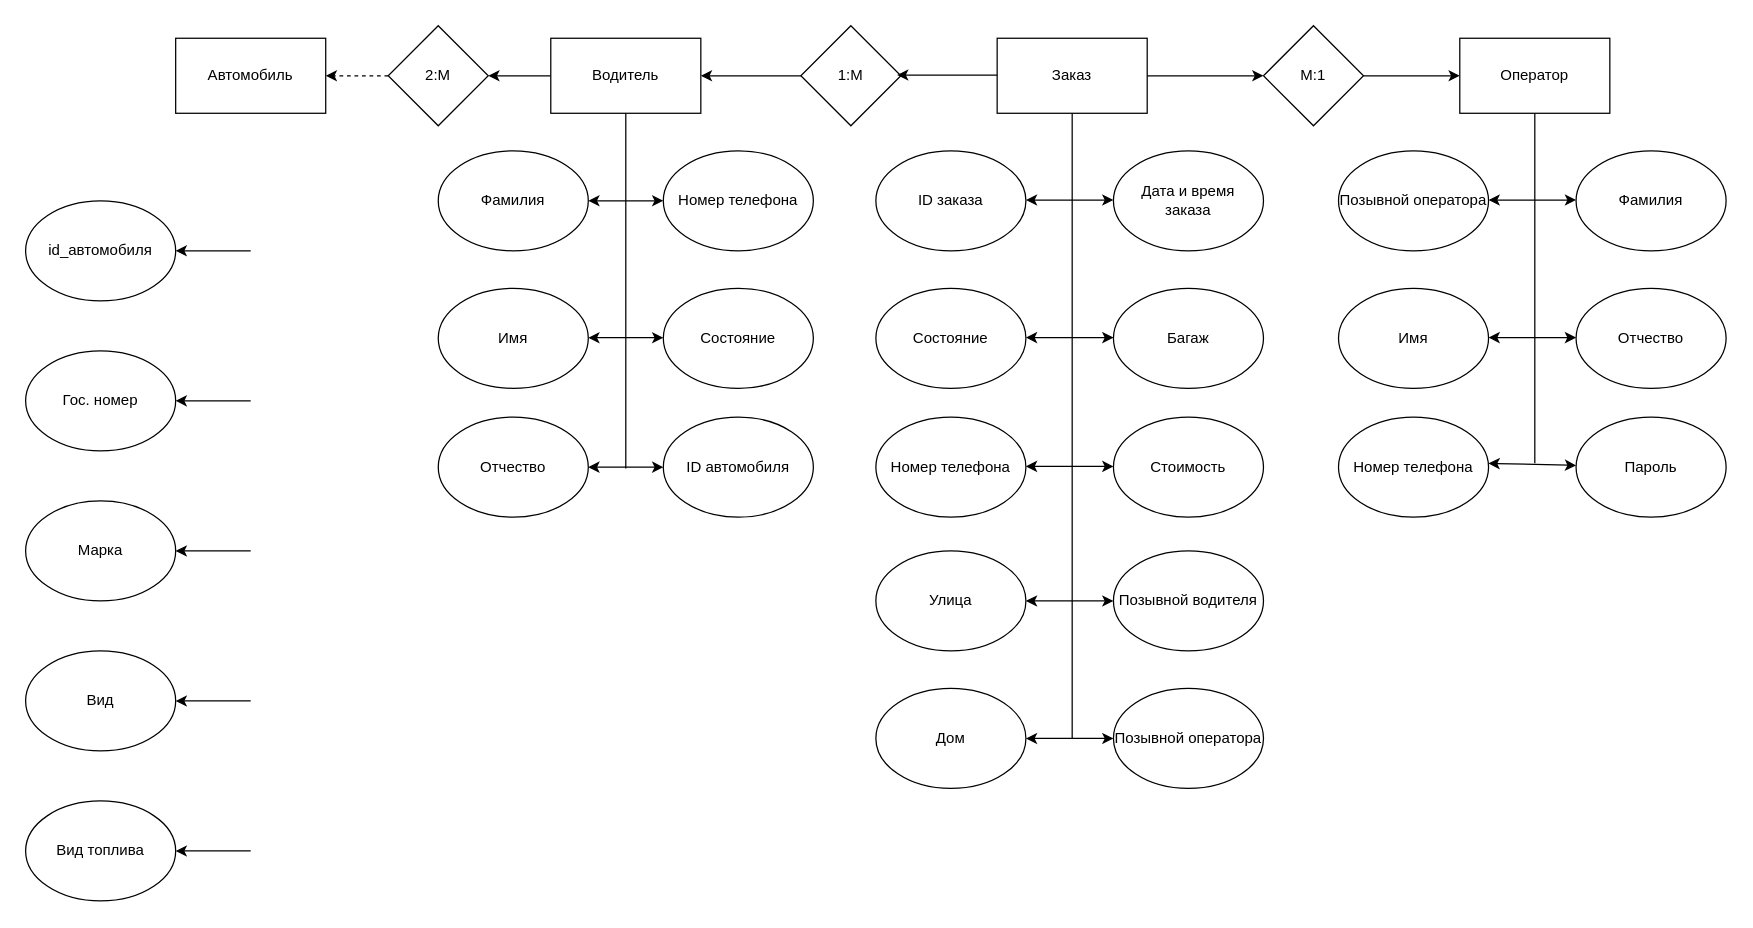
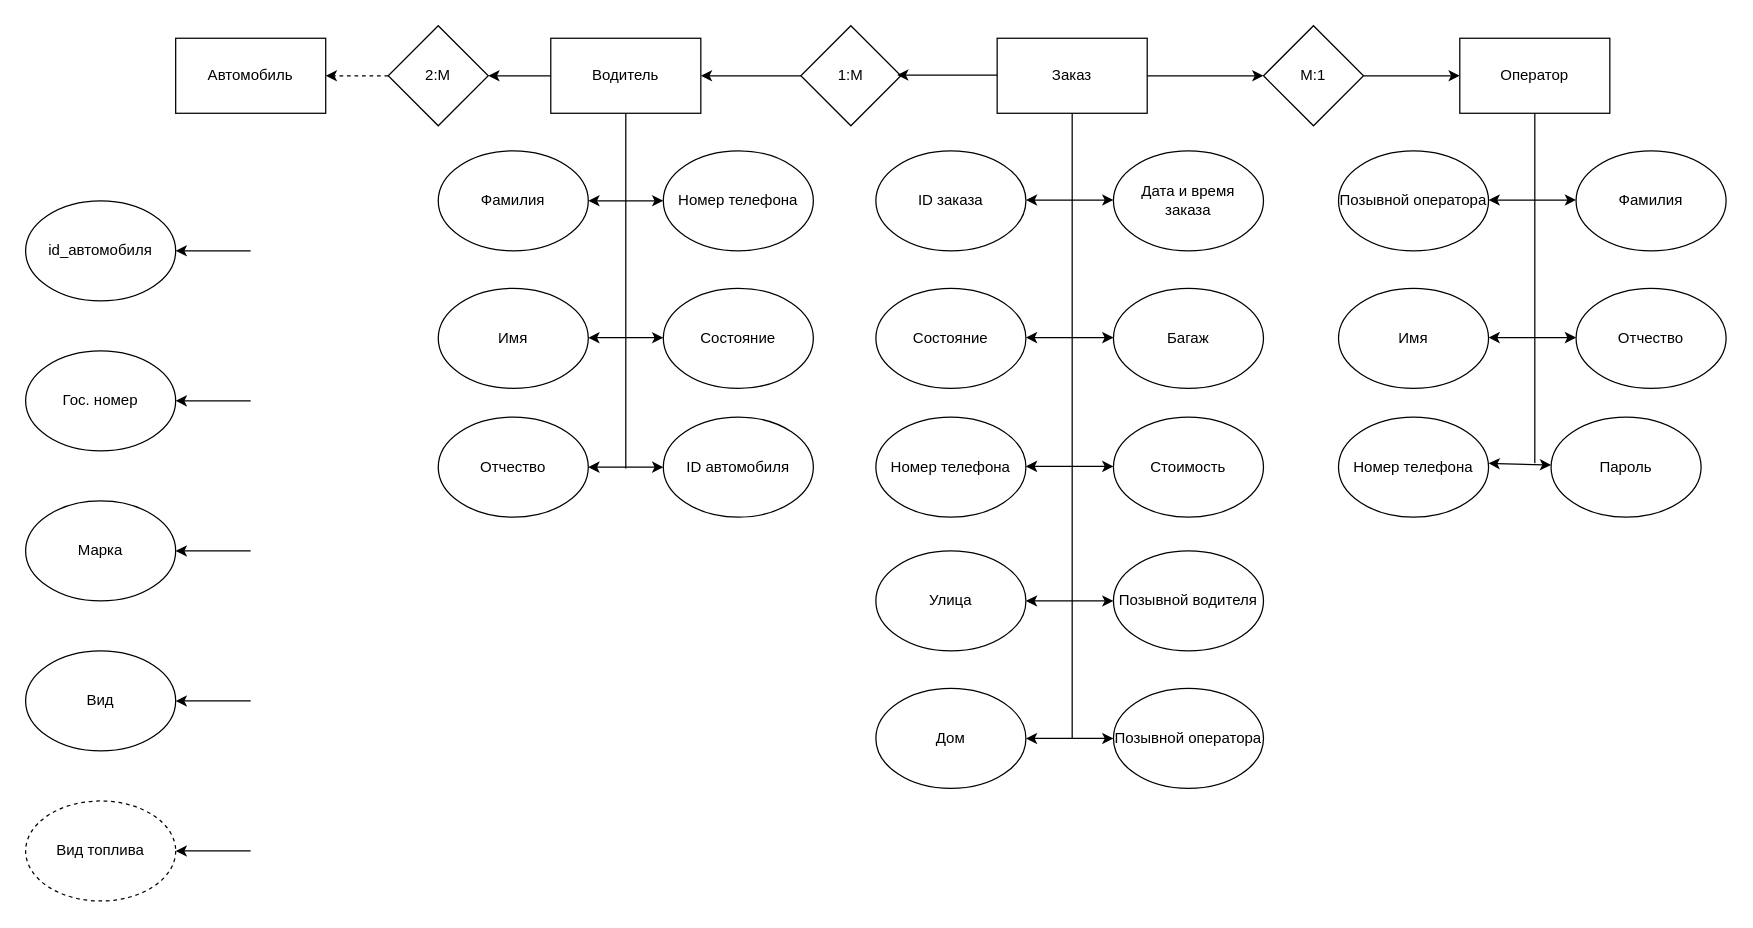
(1651, 467) -> (1626, 467)
(101, 851) -> (101, 851)
